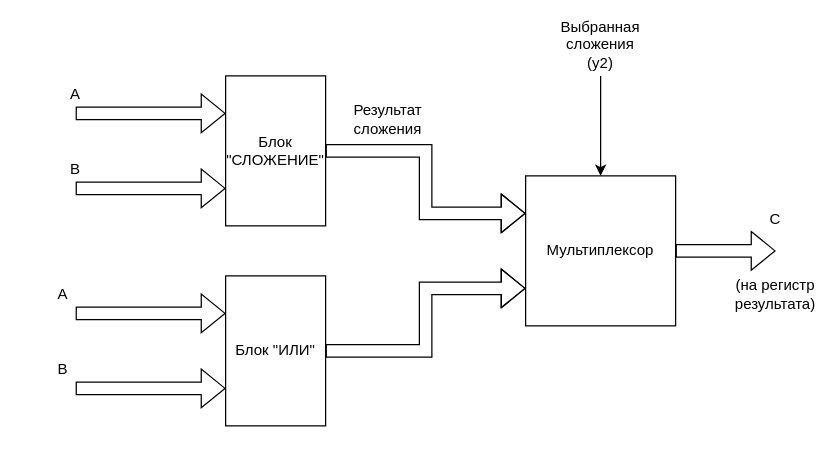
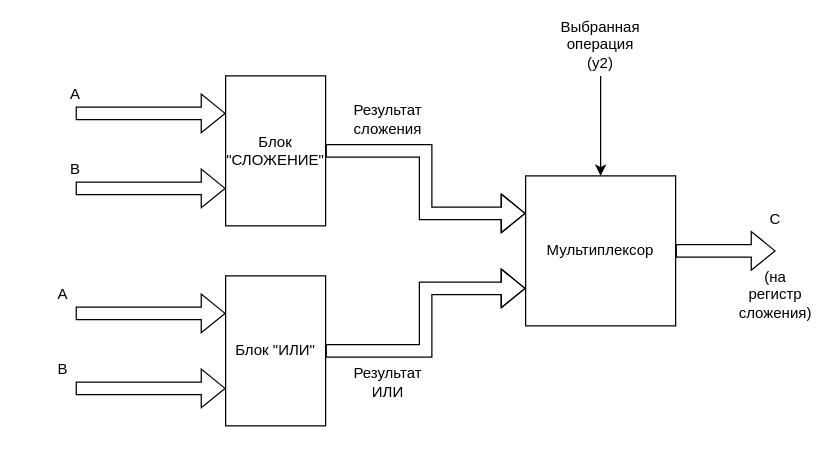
(601, 44) -> (601, 44)
(776, 294) -> (776, 294)
none -> (388, 382)
